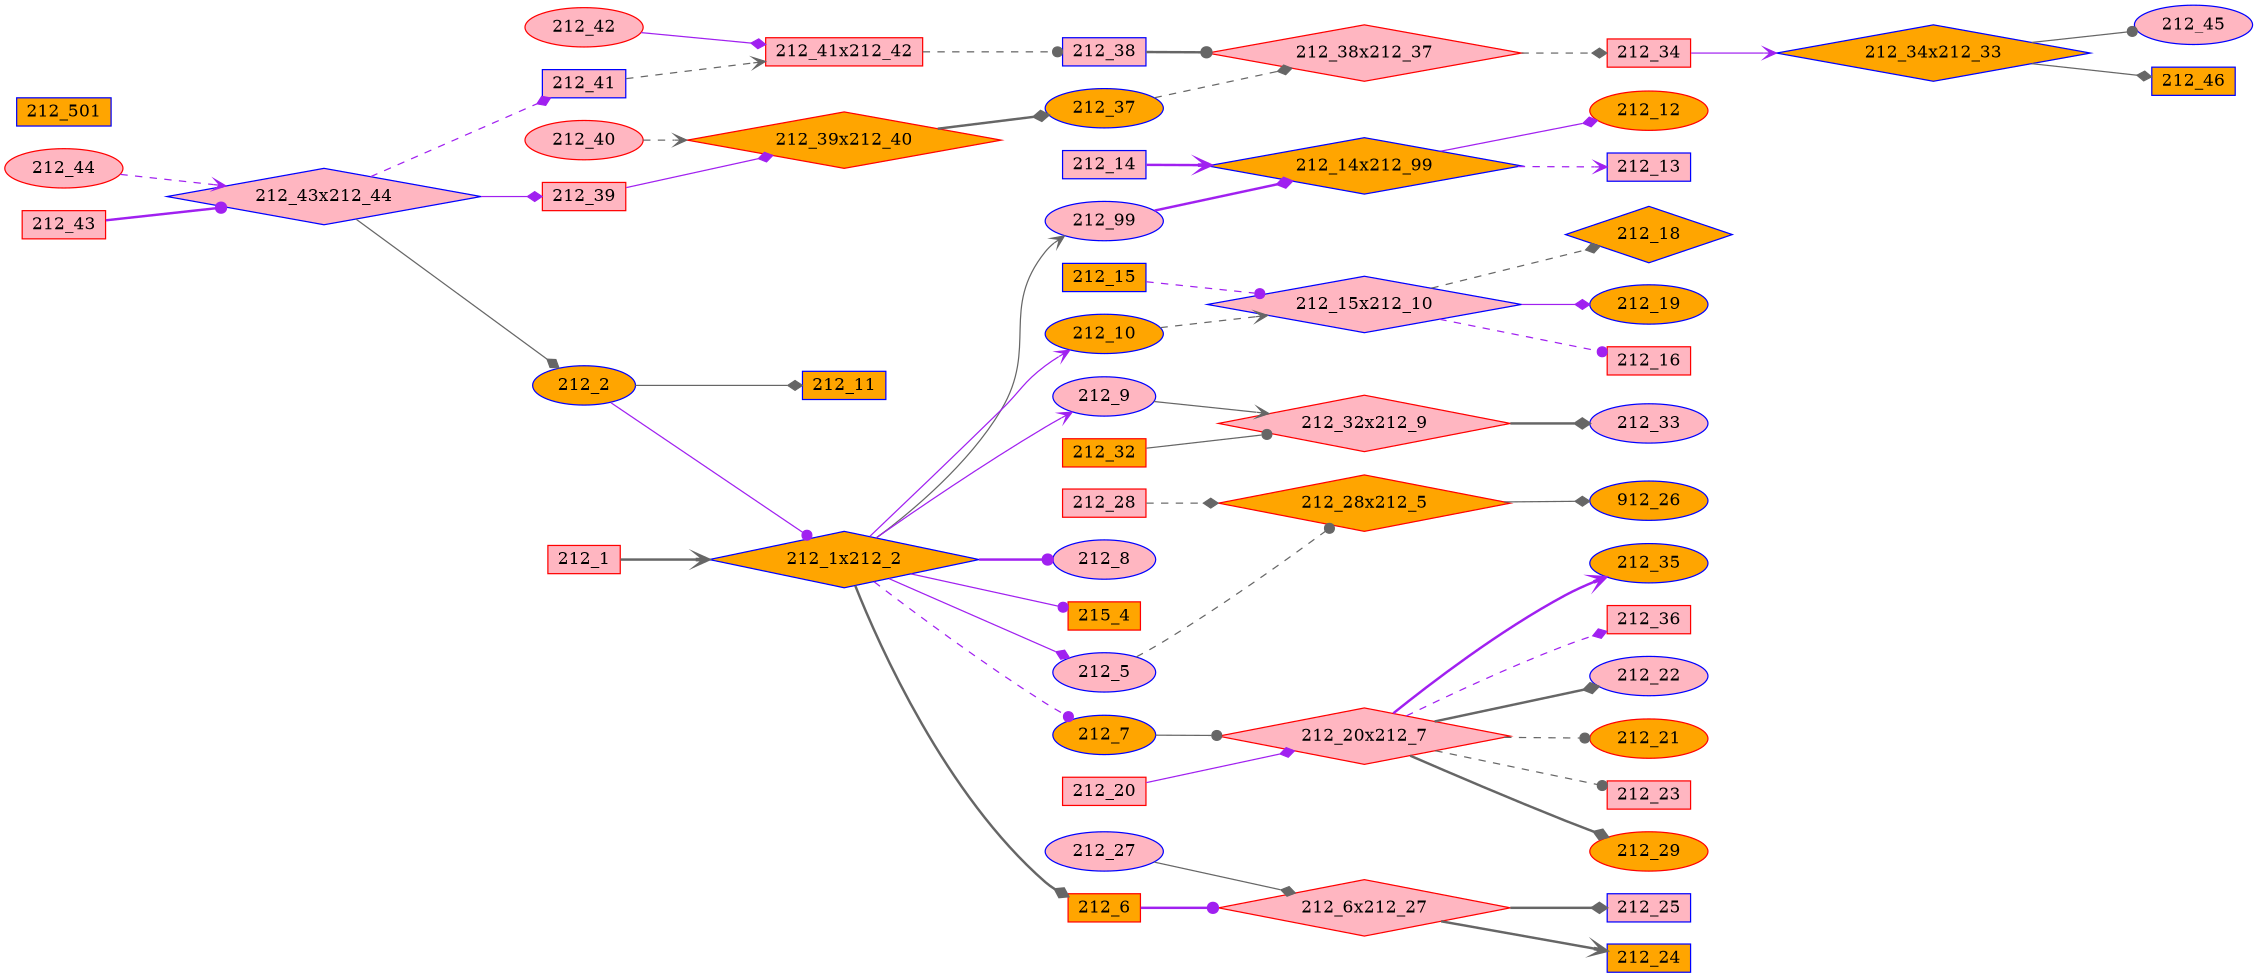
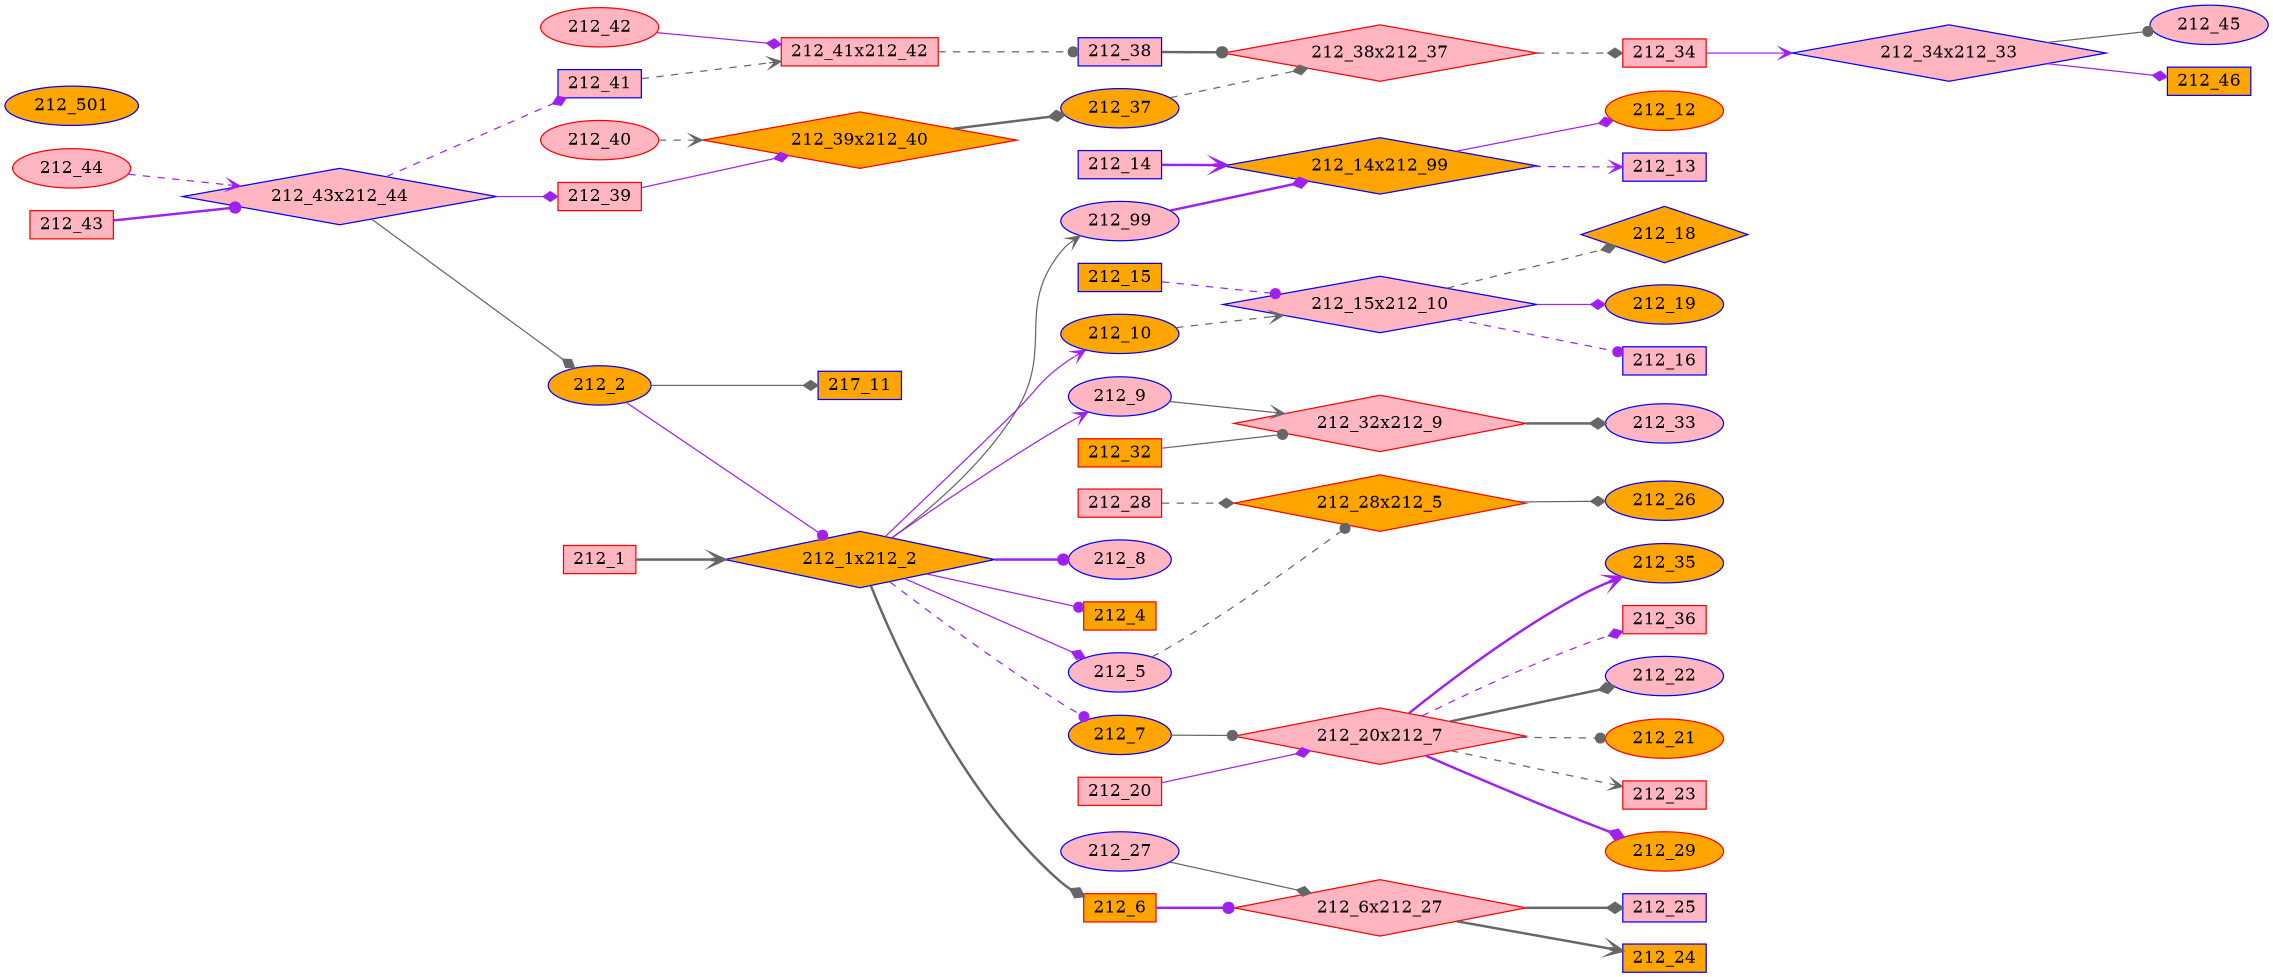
(1933, 53) -> (1949, 53)
(2084, 69) -> (2100, 69)
(64, 112) -> (72, 106)
(1649, 361) -> (1664, 361)
(844, 385) -> (860, 385)
(1649, 501) -> (1664, 501)
(1104, 616) -> (1120, 616)
(1516, 768) -> (1531, 767)
(1502, 795) -> (1517, 795)
